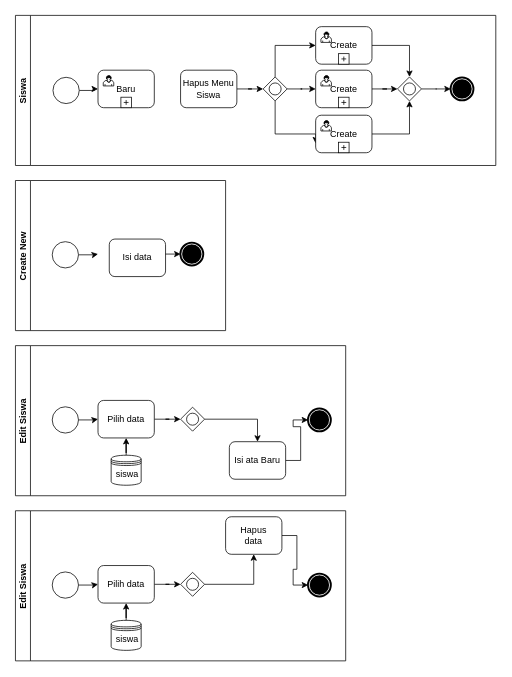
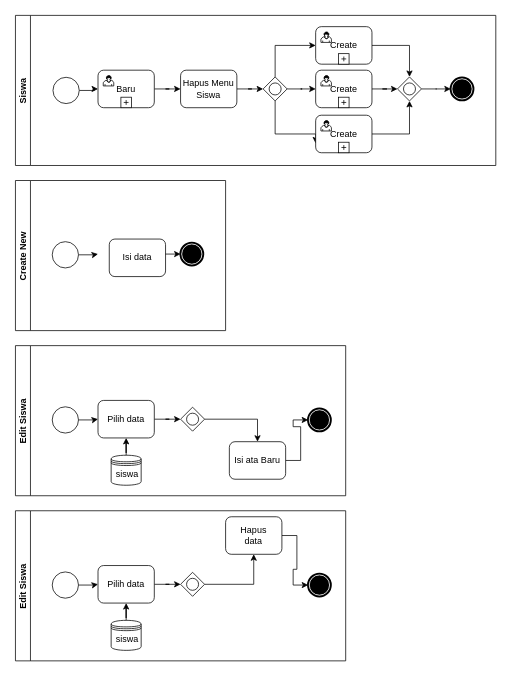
none -> (165, 89)
